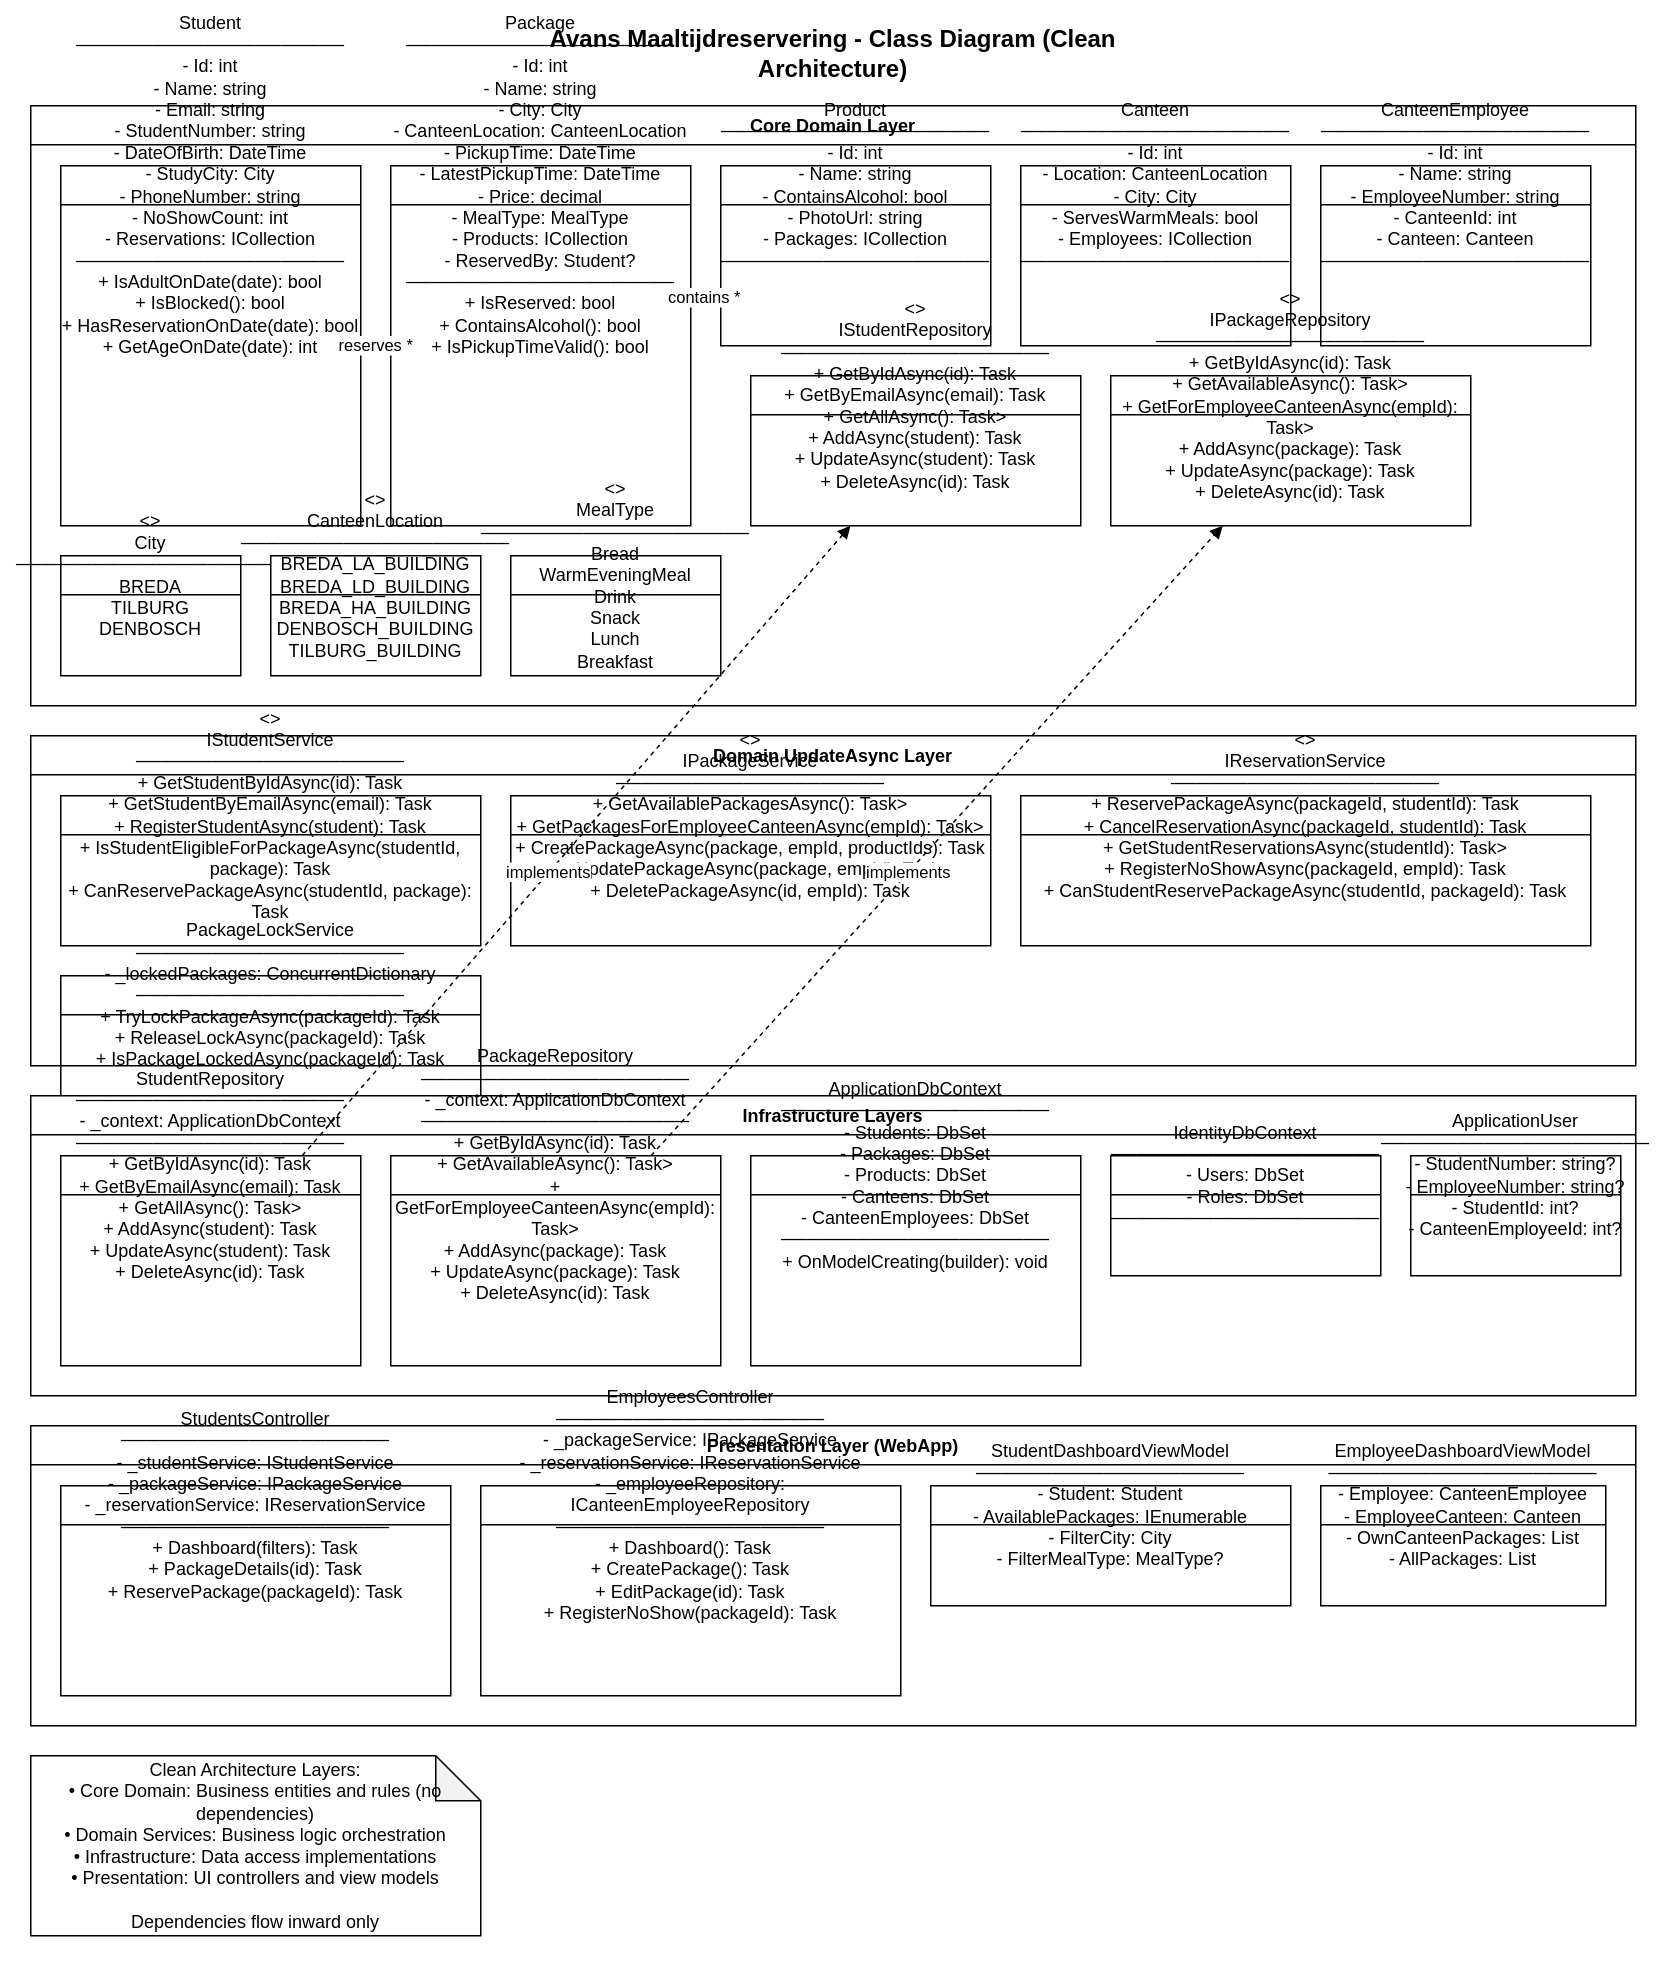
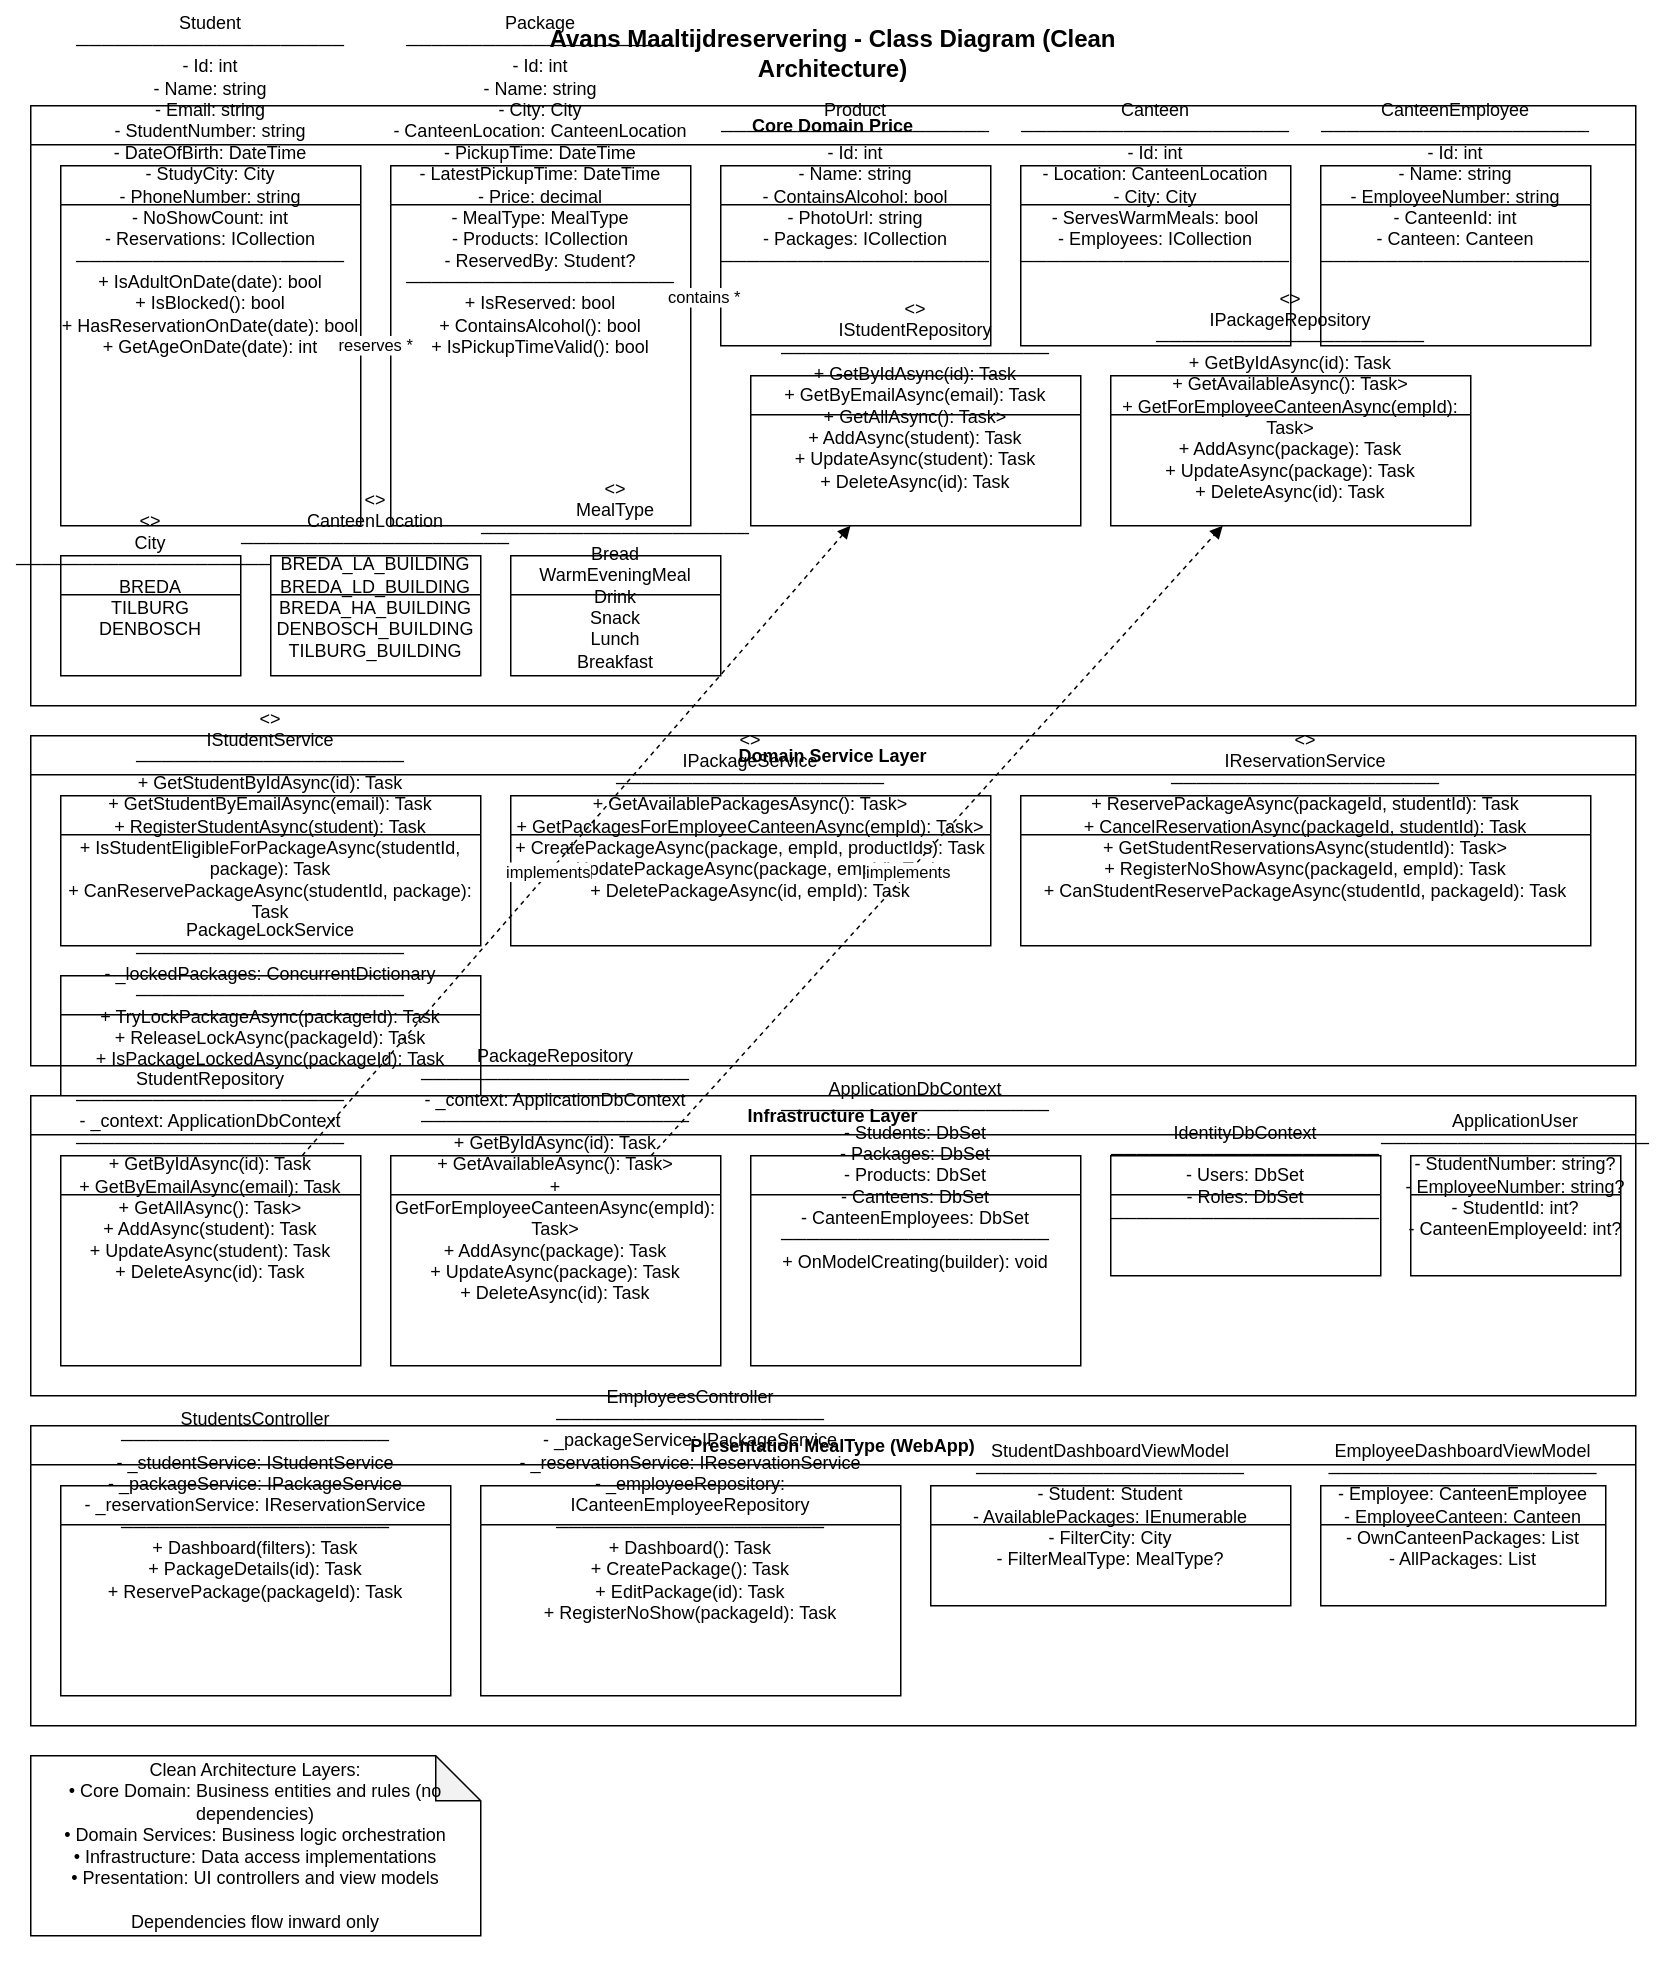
(833, 127) -> (833, 127)
(833, 757) -> (833, 757)
(833, 1117) -> (833, 1117)
(833, 1447) -> (833, 1447)
